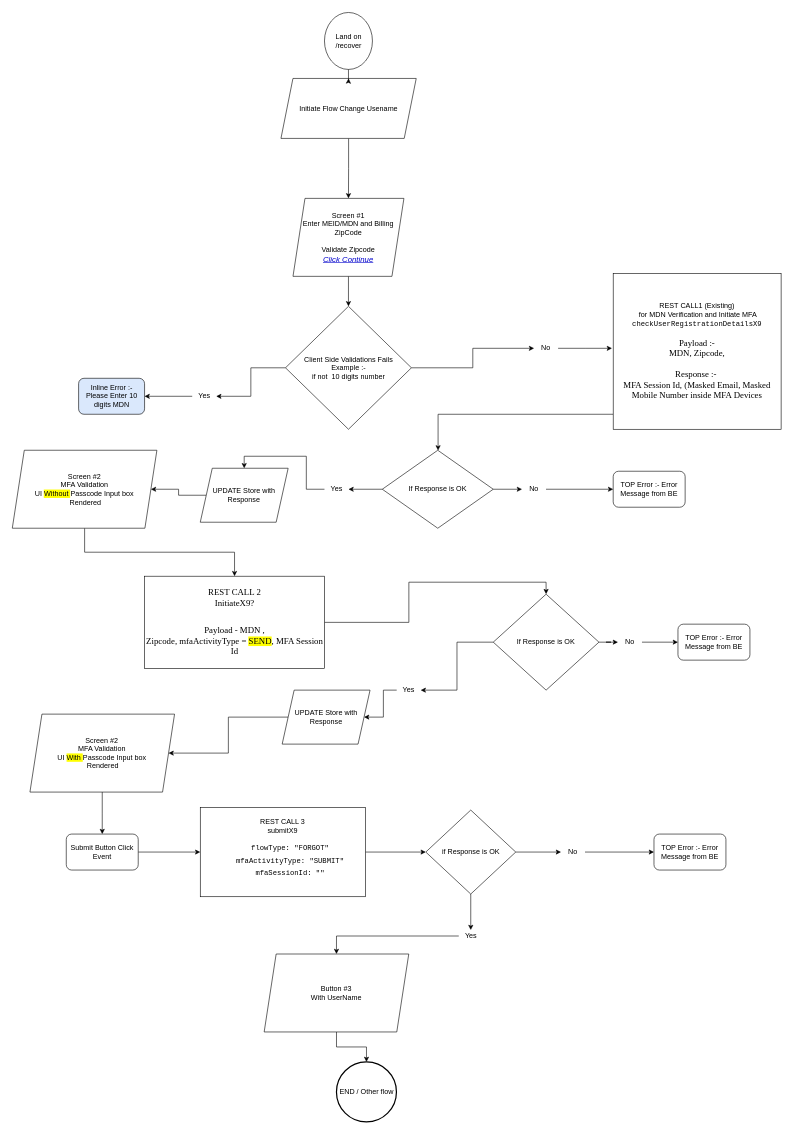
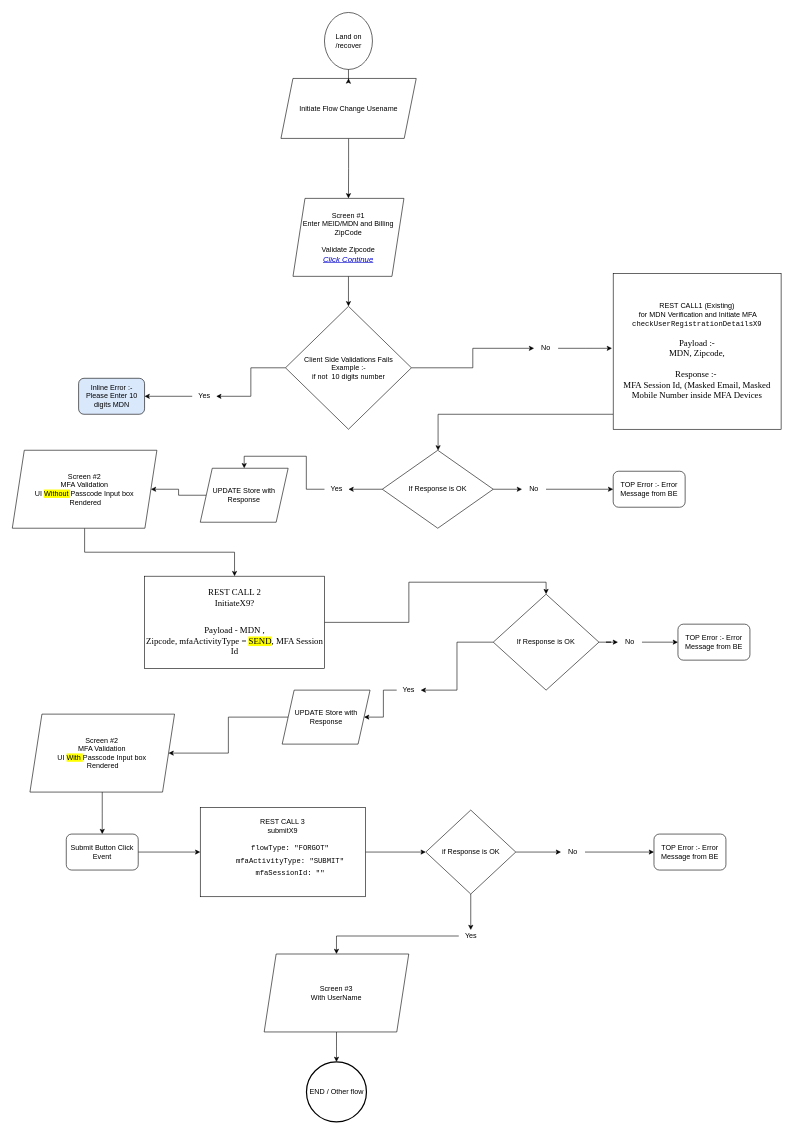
(337, 993) -> (337, 993)
(367, 1092) -> (337, 1092)
